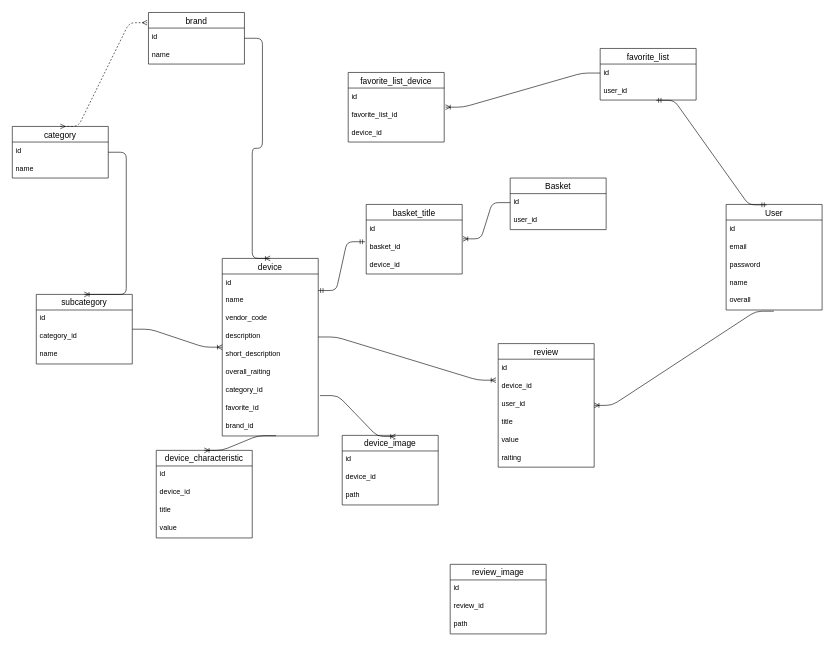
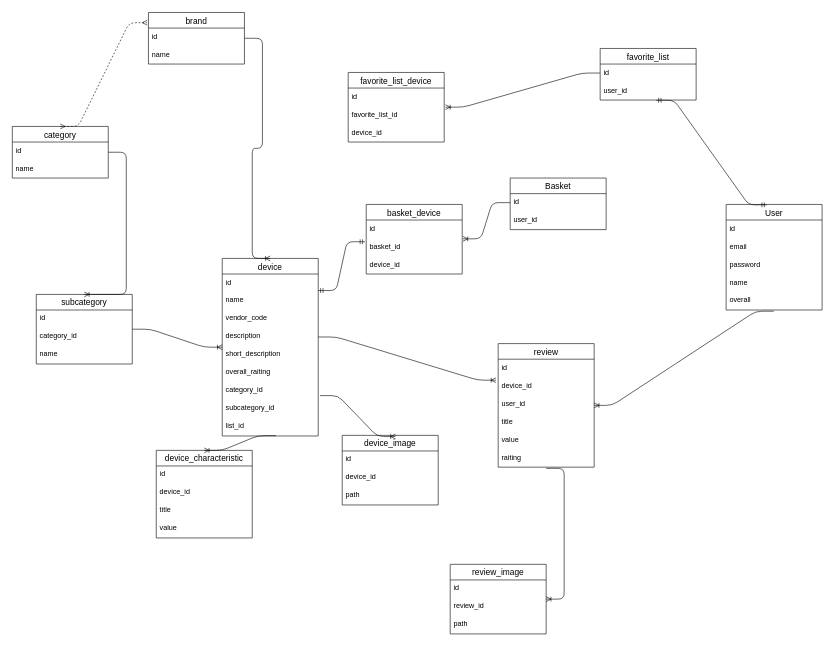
(414, 213) -> (414, 213)
(246, 408) -> (253, 408)
(241, 426) -> (237, 426)
none -> (559, 599)
